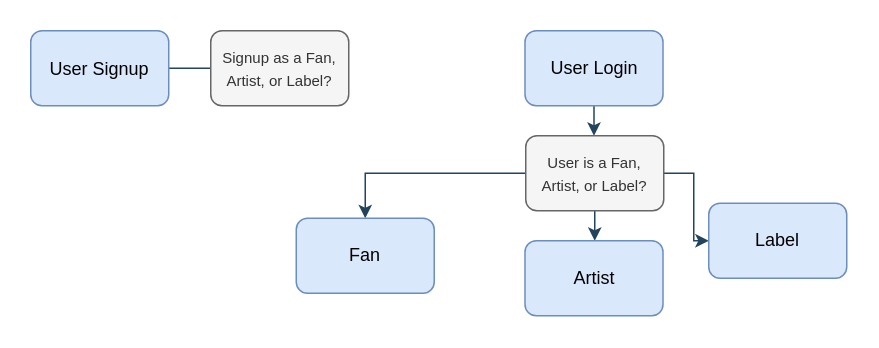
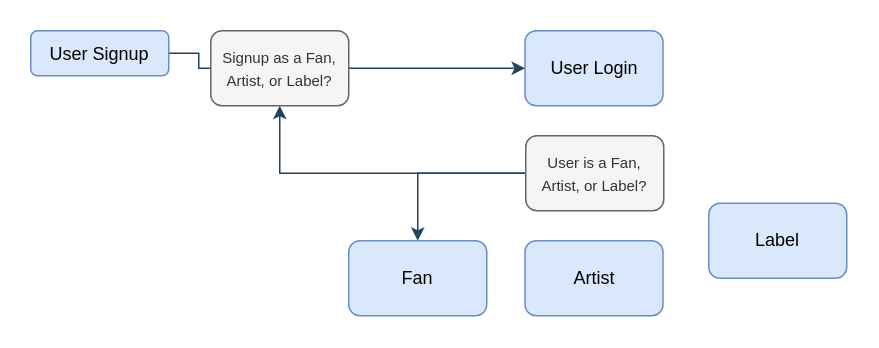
(100, 68) -> (100, 53)
none -> (432, 68)
(594, 116) -> none
(694, 194) -> (293, 173)
(595, 221) -> none
(365, 256) -> (418, 278)
